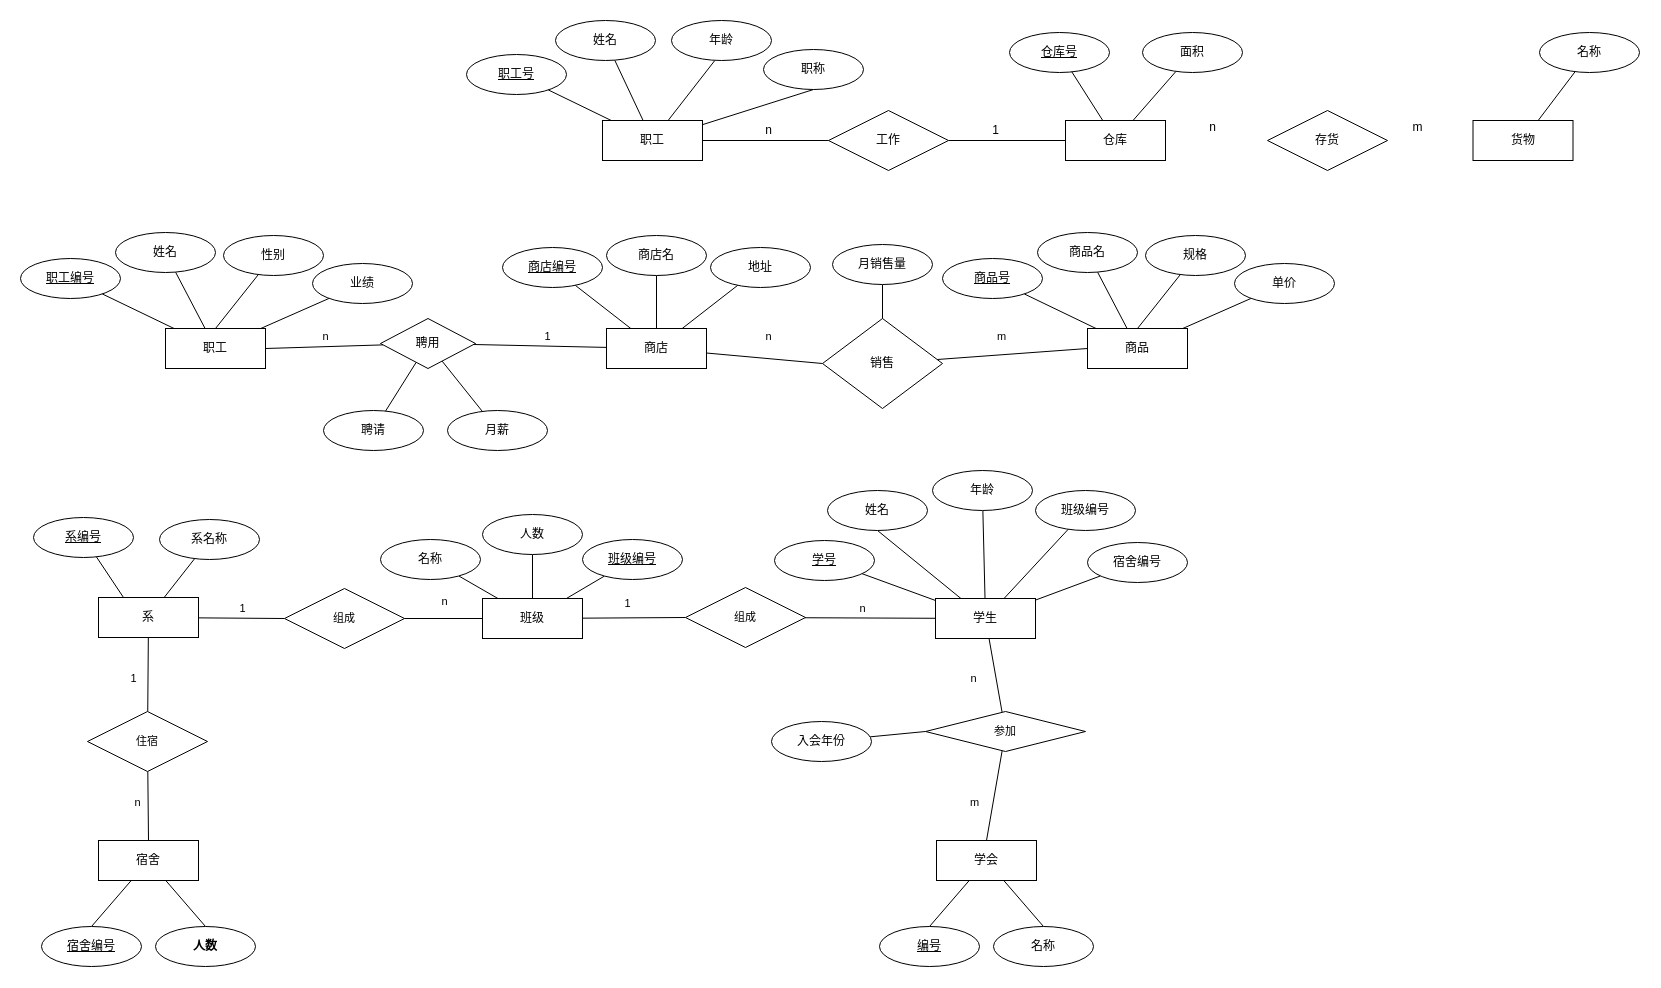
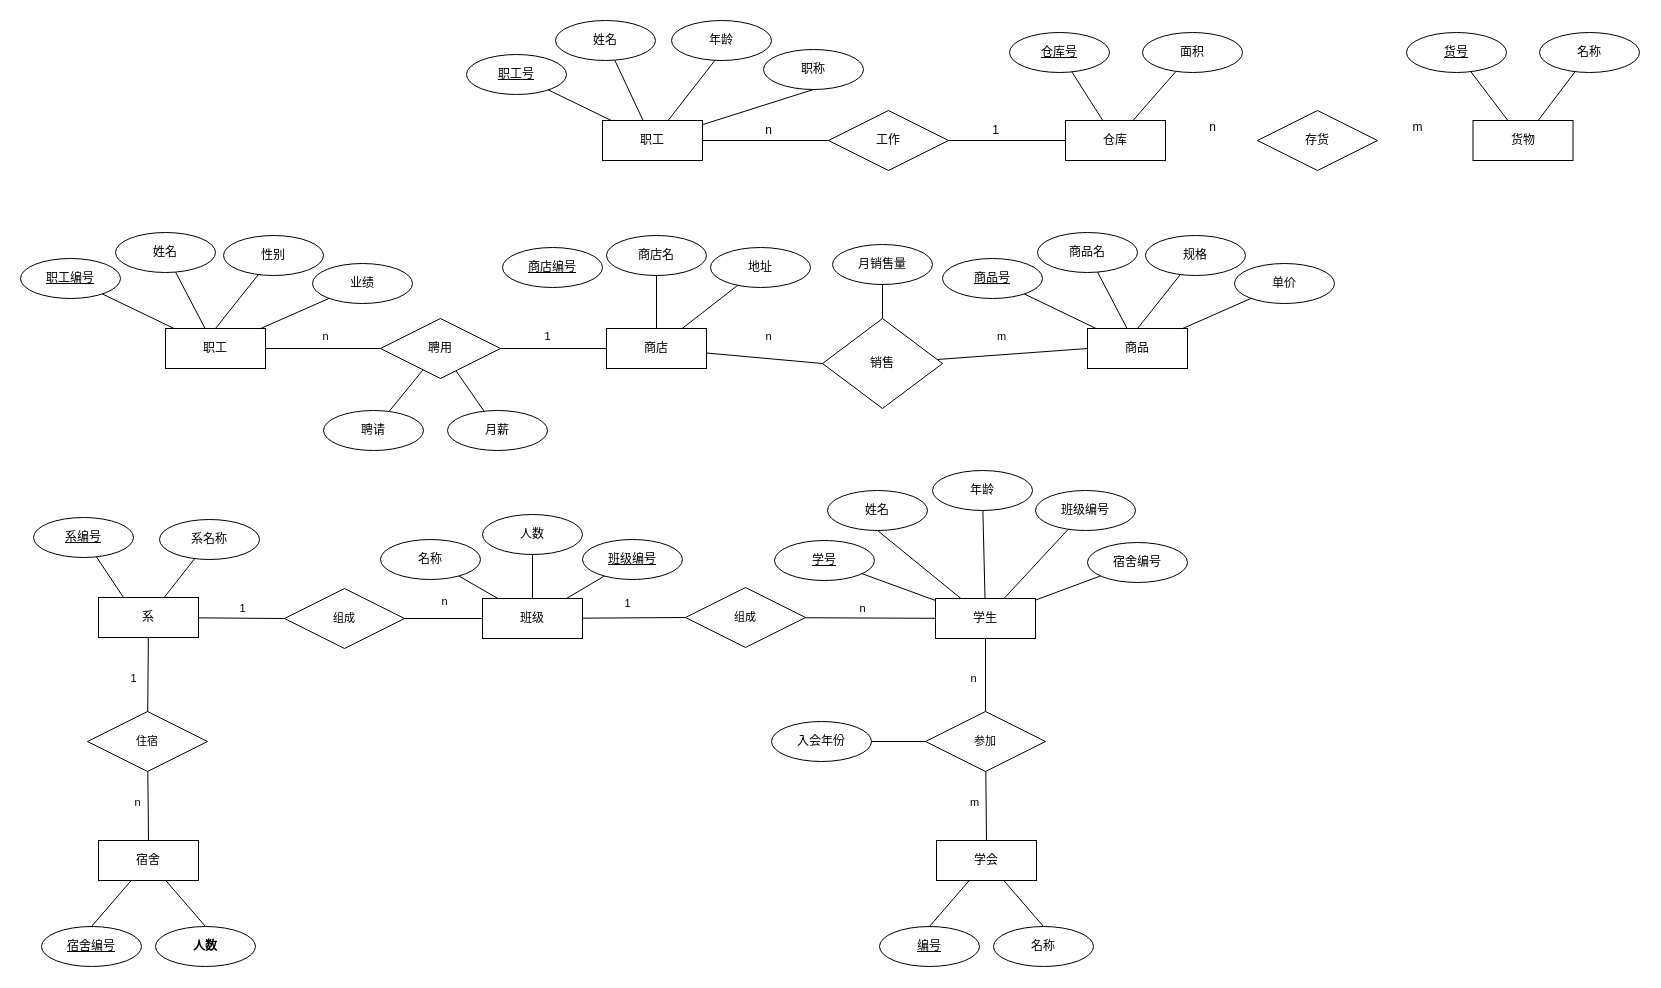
none -> (1457, 53)
none -> (1490, 96)
(1328, 141) -> (1318, 141)
(603, 307) -> none
(428, 344) -> (441, 349)
(1006, 732) -> (986, 742)
